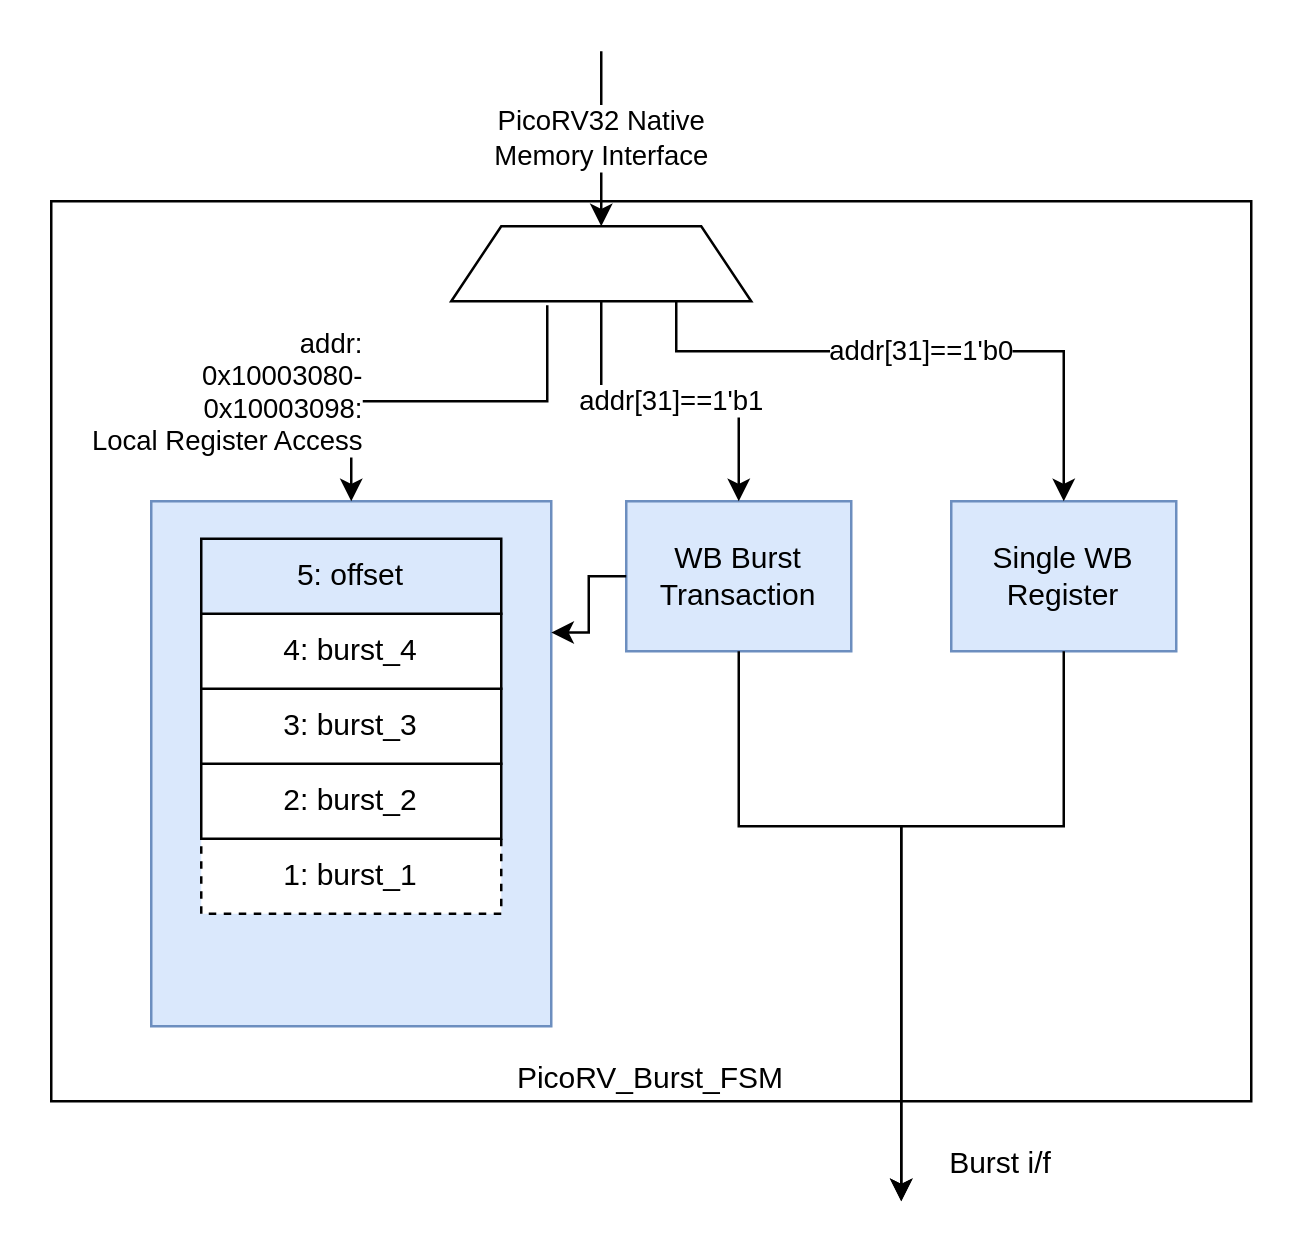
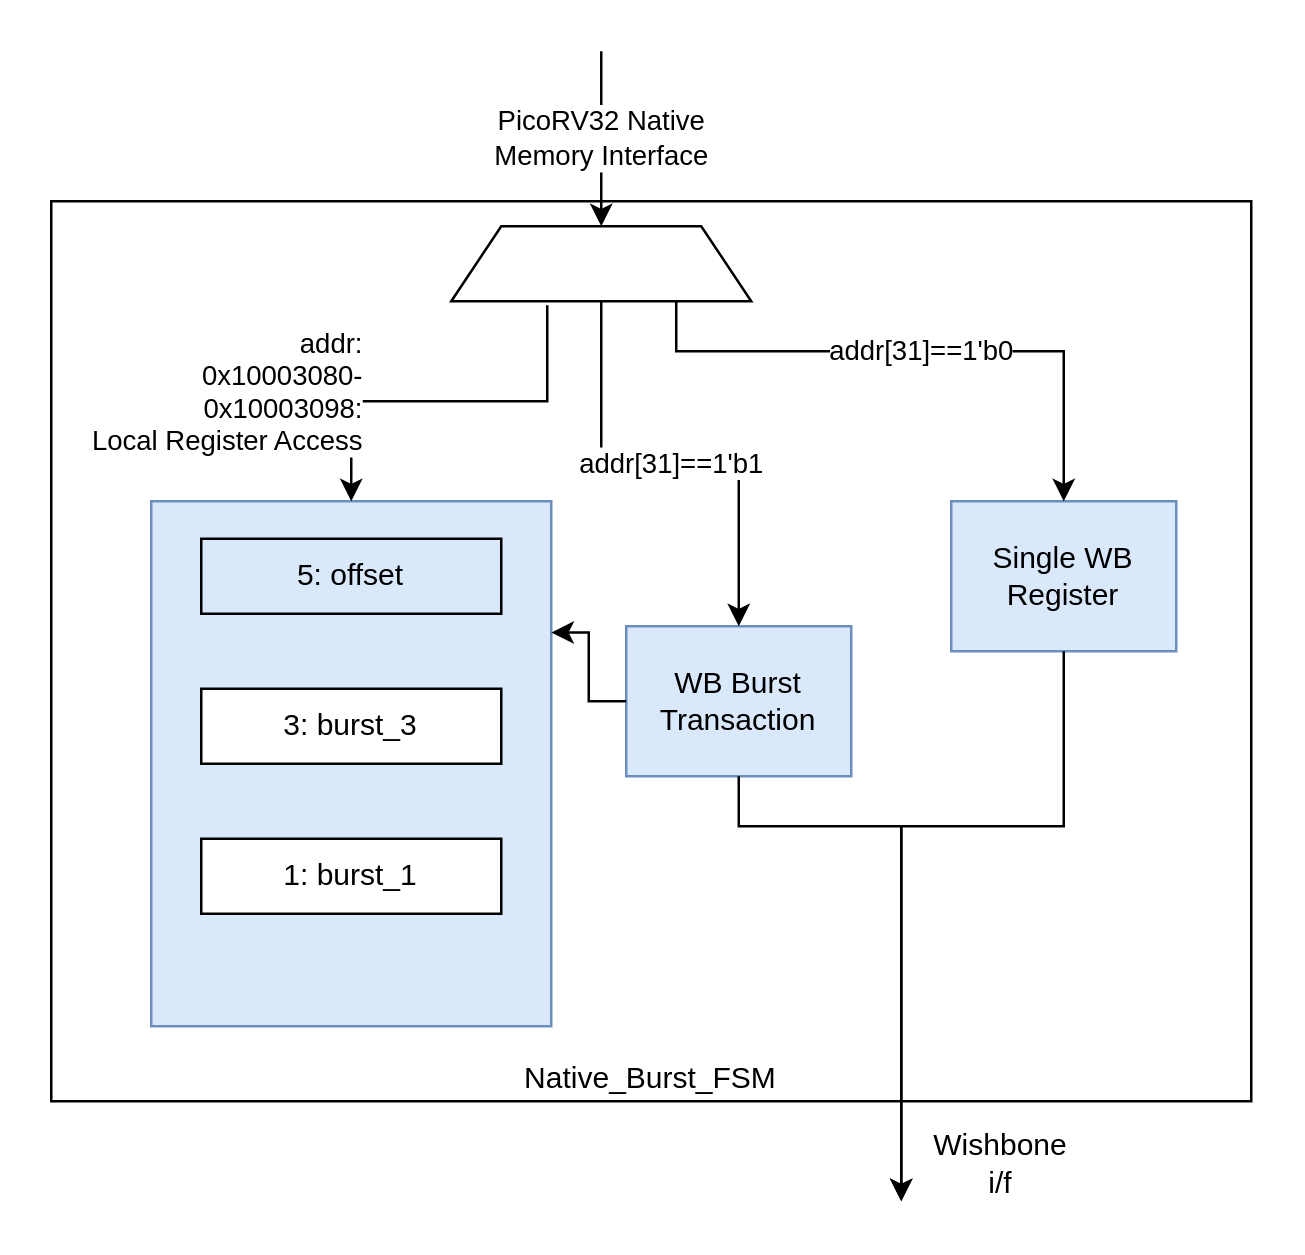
(739, 576) -> (739, 701)
(351, 651) -> none
(351, 801) -> none
(351, 876) -> (351, 876)
(651, 1076) -> (651, 1076)
(1001, 1164) -> (1001, 1164)
